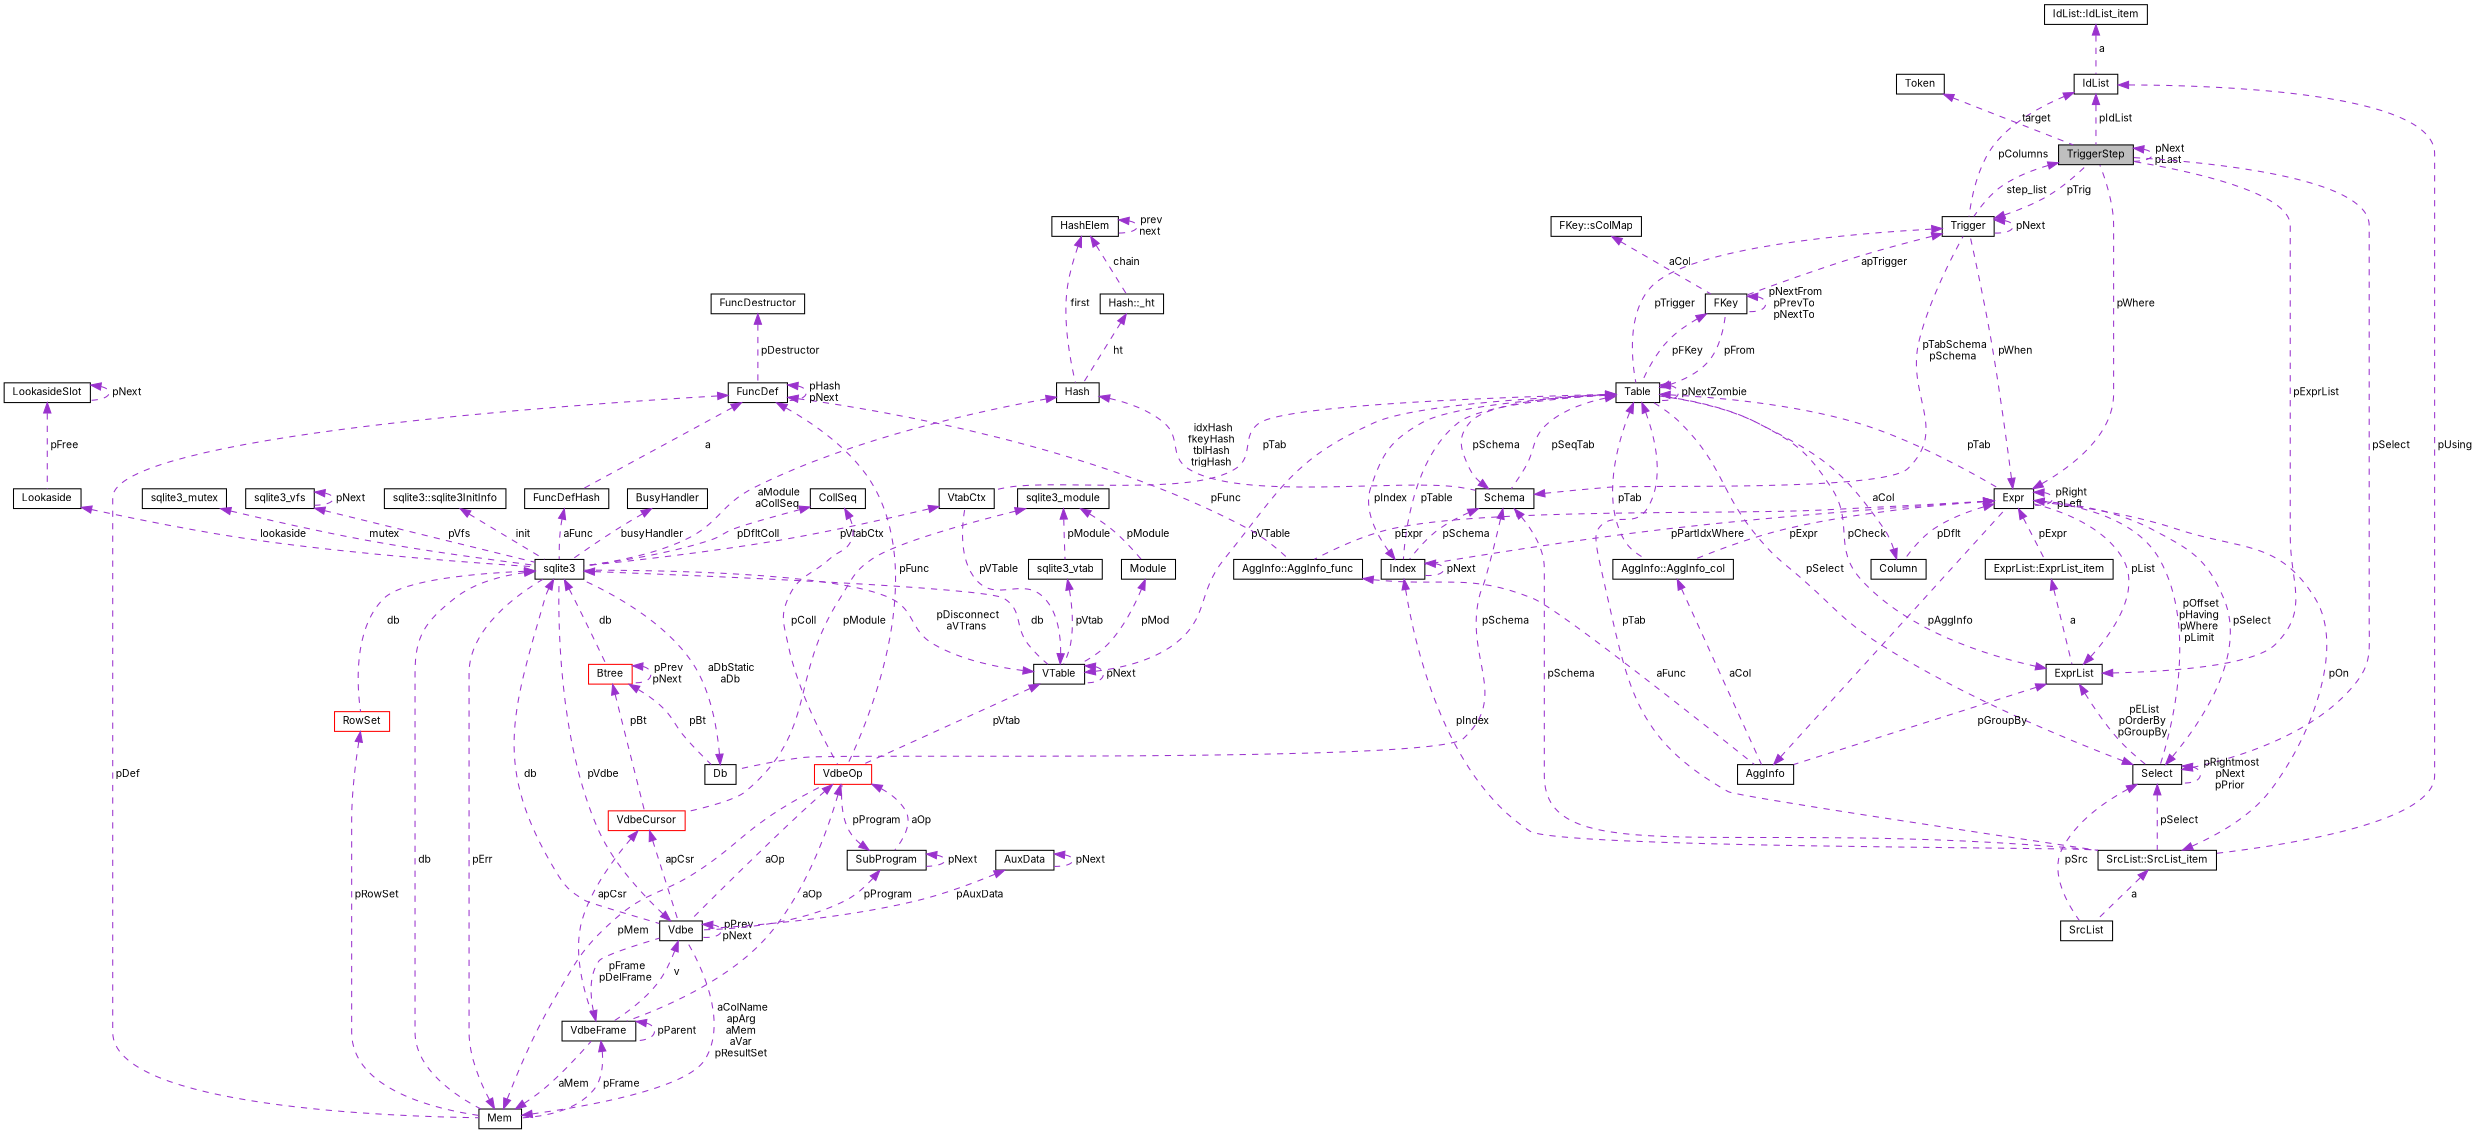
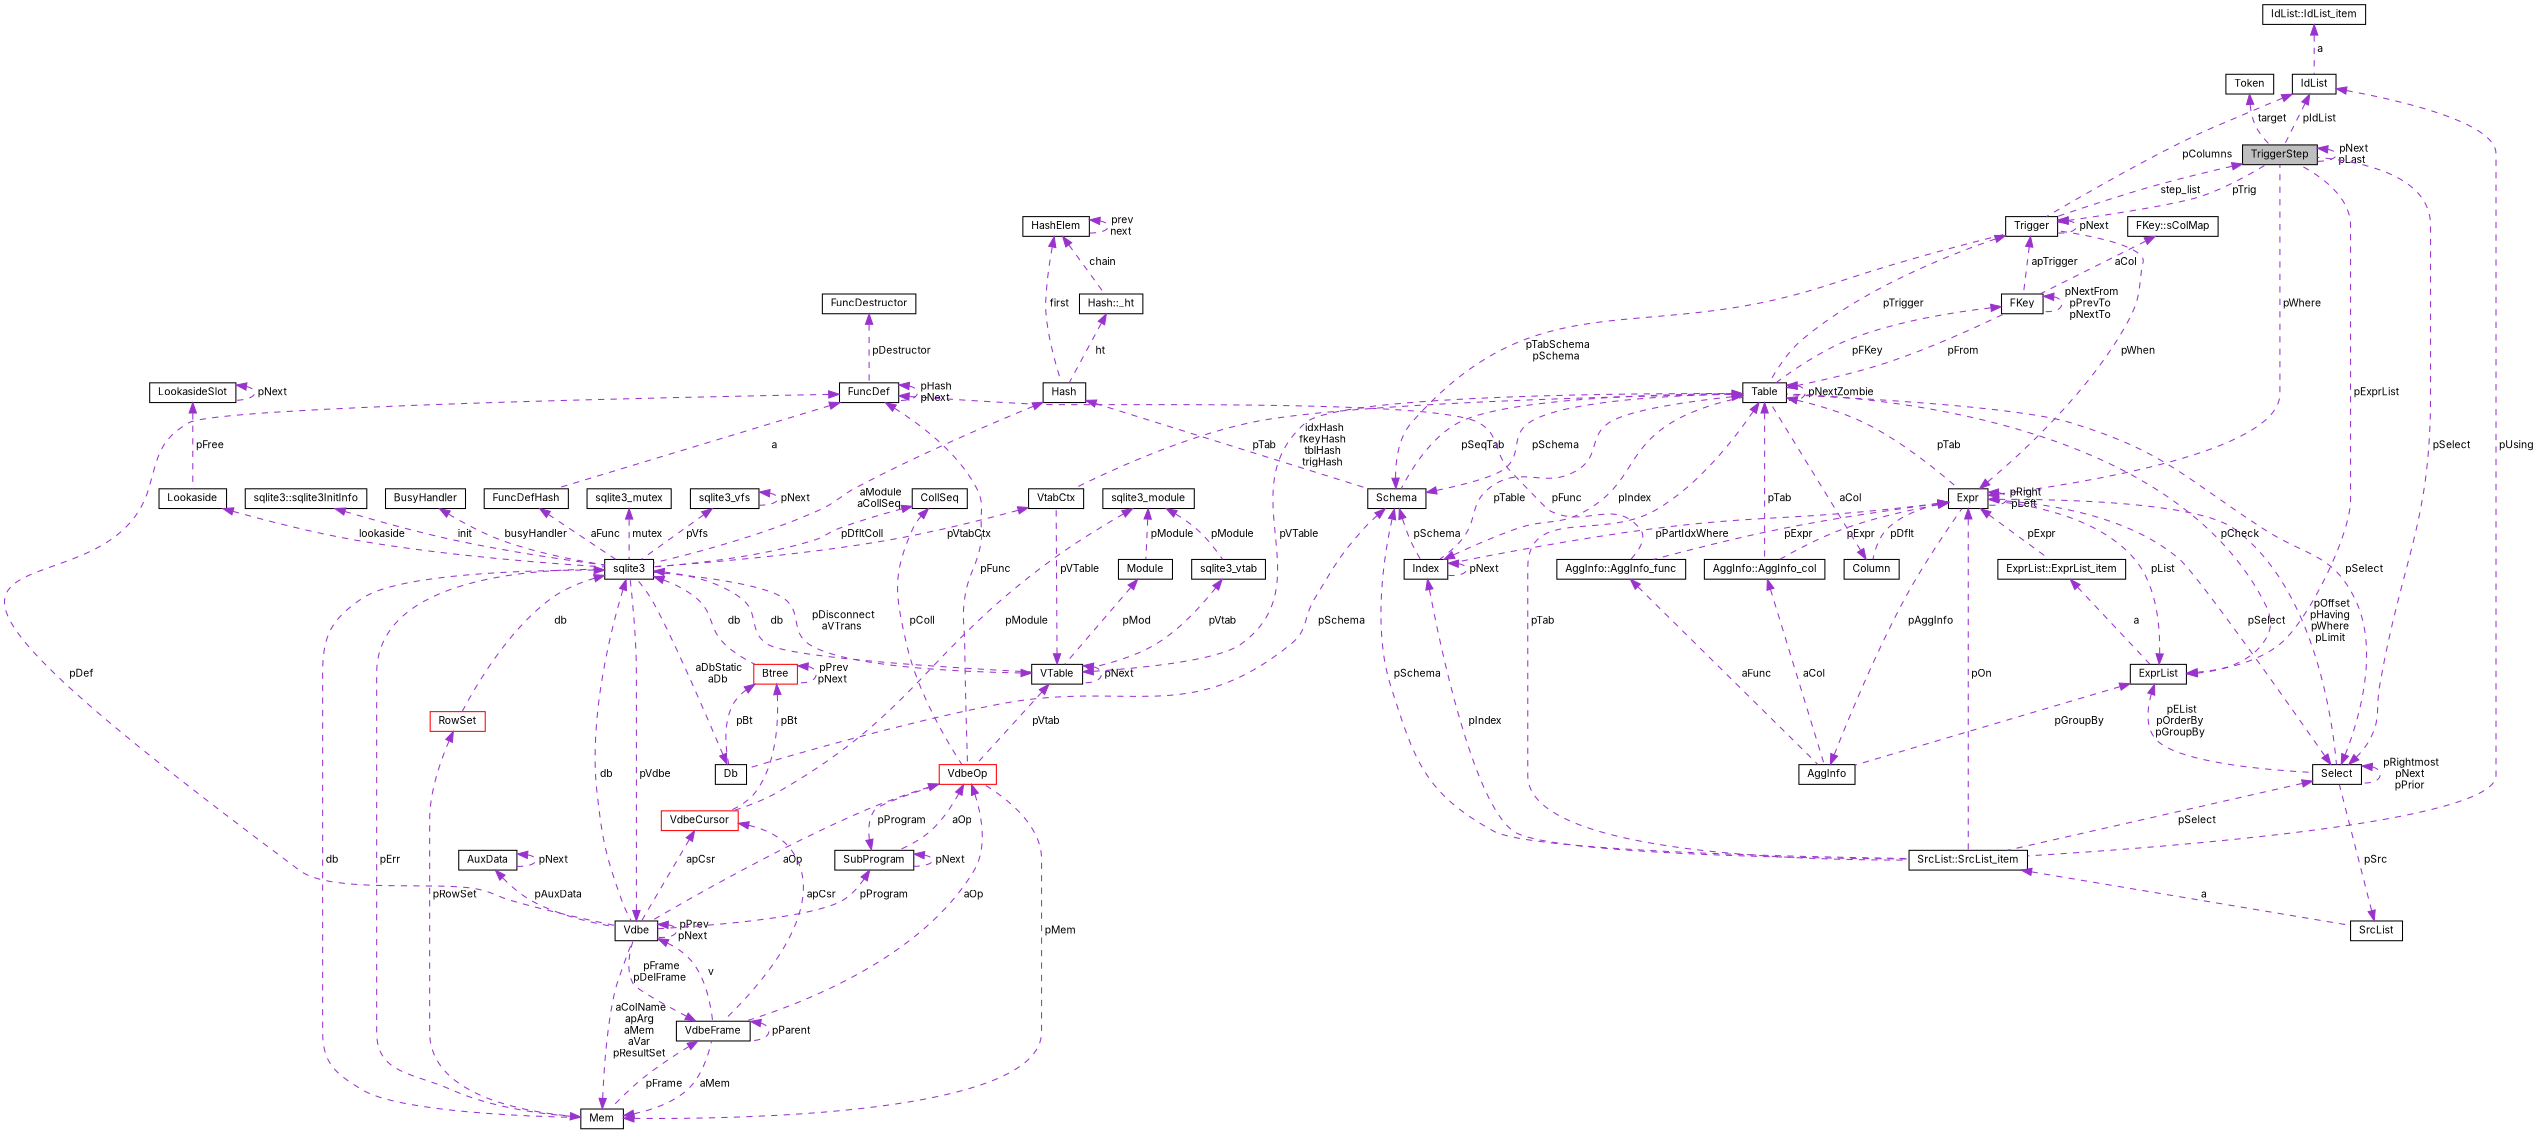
(2314, 597) -> (1968, 685)
(113, 650) -> (81, 555)
(2070, 836) -> (2356, 848)
